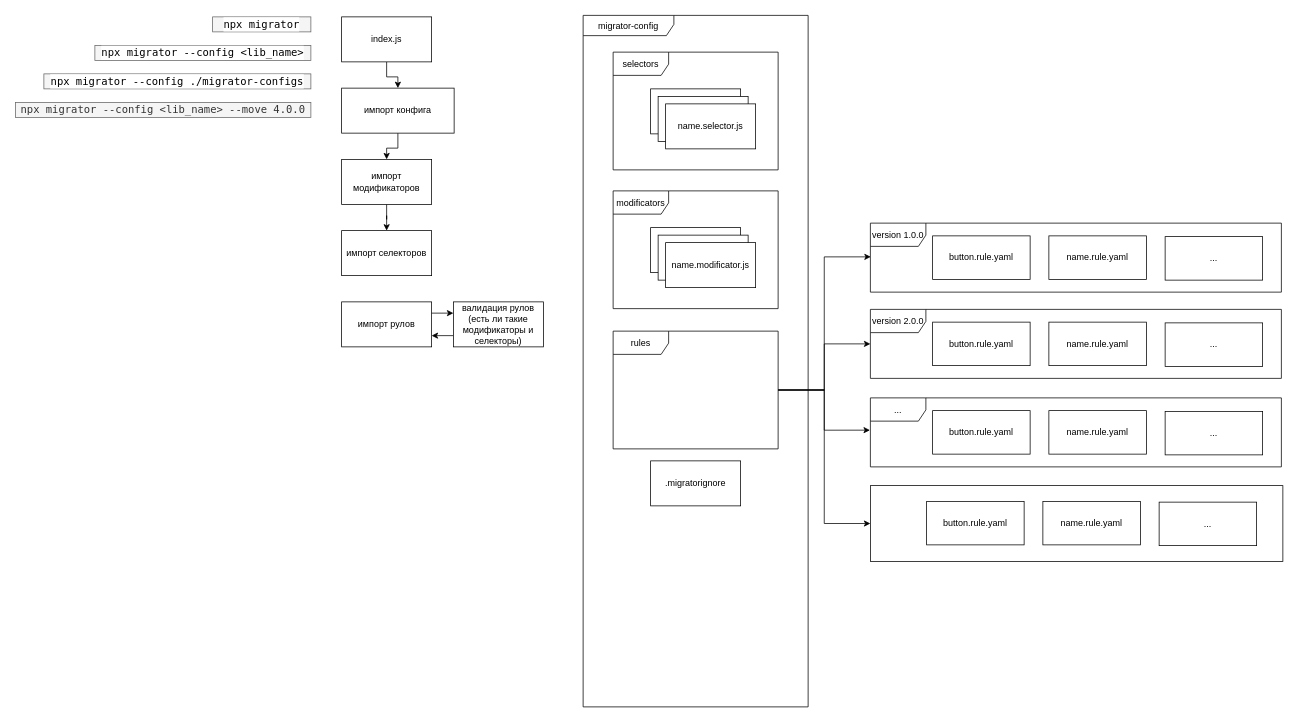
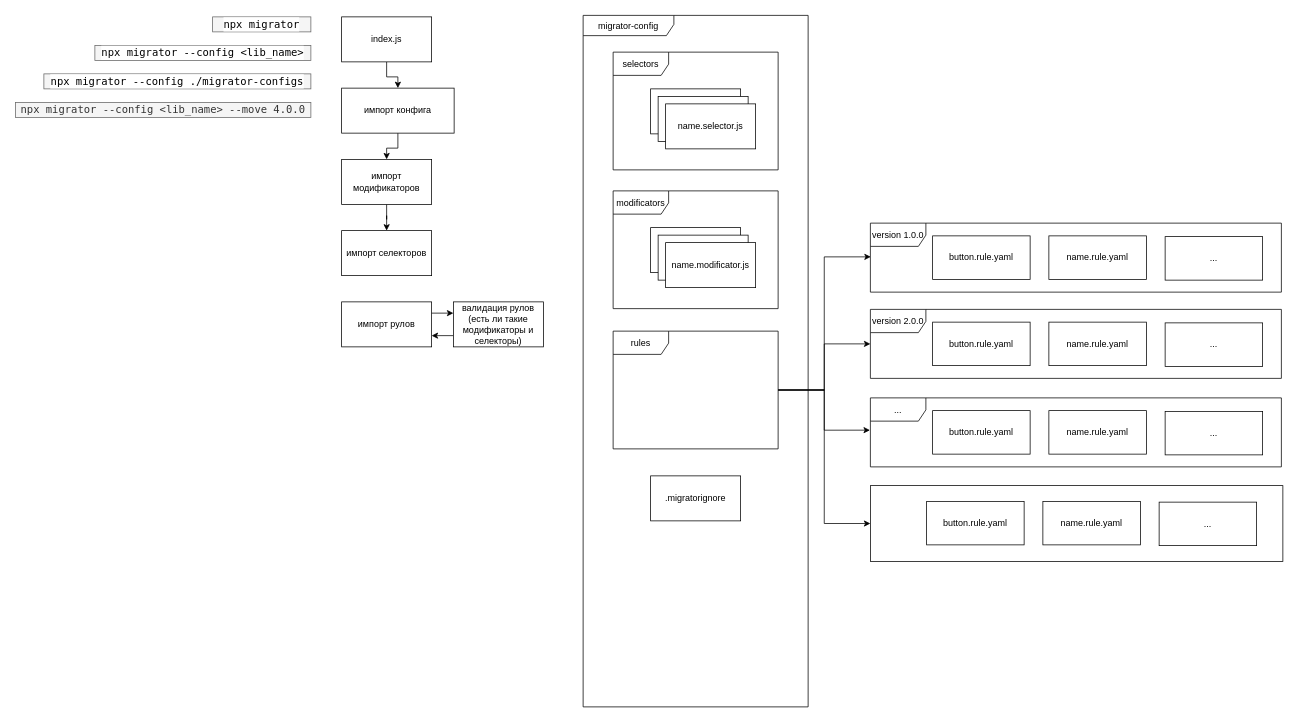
(696, 483) -> (696, 498)
